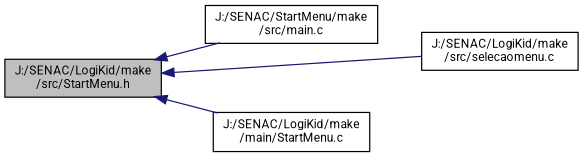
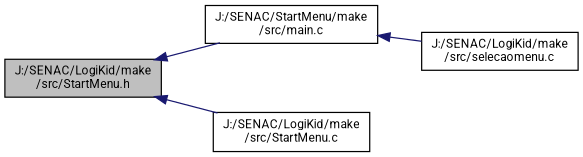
(298, 64) -> (406, 39)
(292, 132) -> (292, 132)
